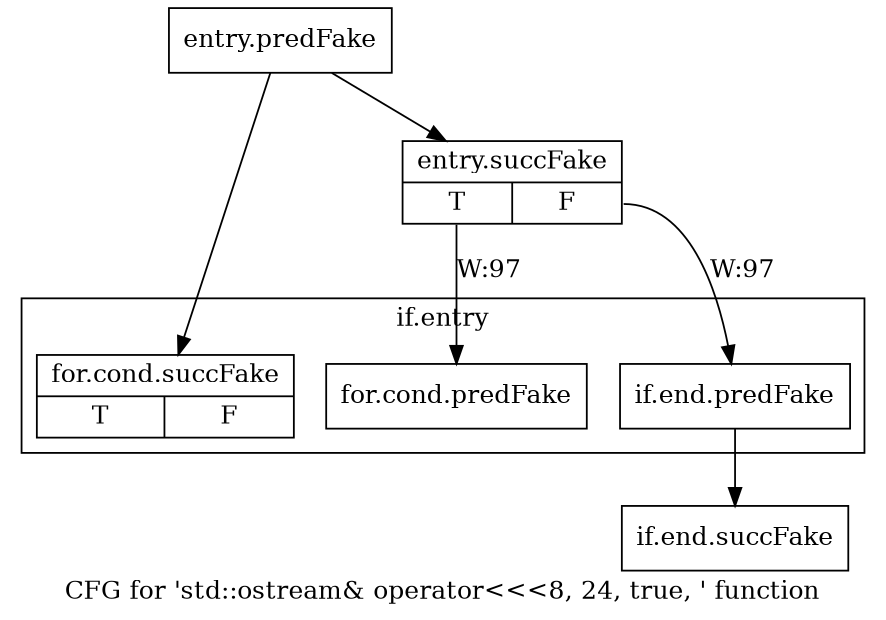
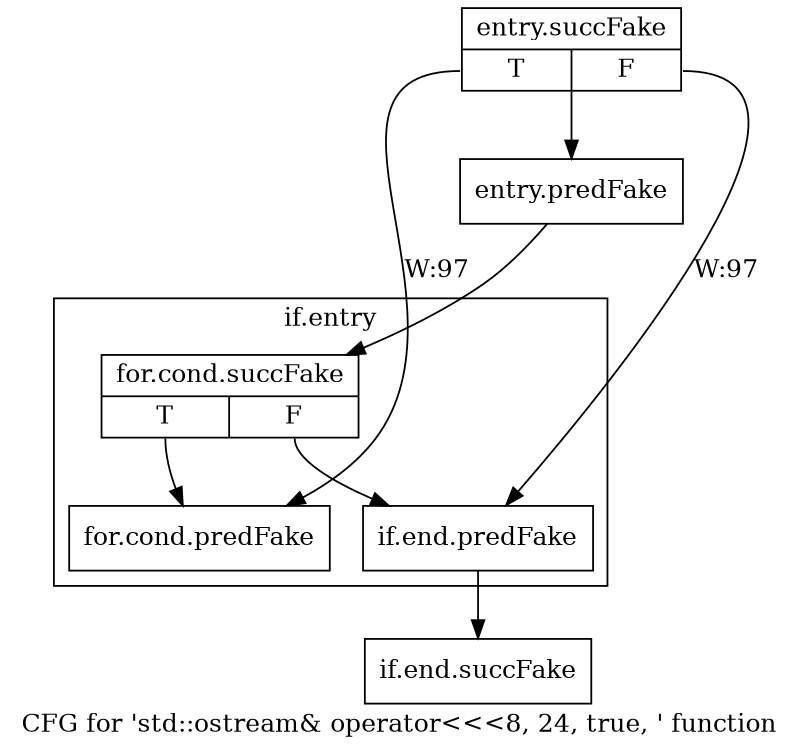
(381, 102) -> (572, 116)
none -> (168, 464)
none -> (321, 471)
